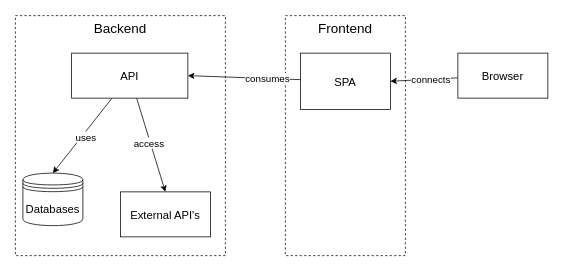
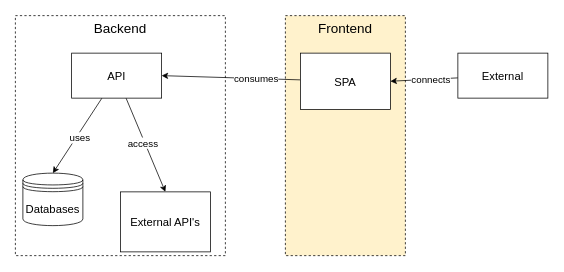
(130, 75) -> (117, 75)
(503, 75) -> (503, 75)
(345, 135) -> (345, 135)
(165, 214) -> (165, 222)
